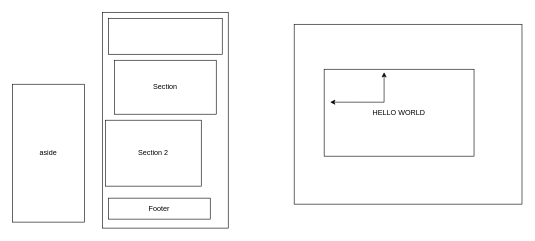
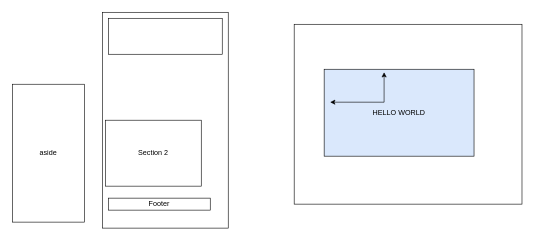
(165, 87) -> none
(399, 113) -> (399, 113)
(159, 209) -> (159, 204)
